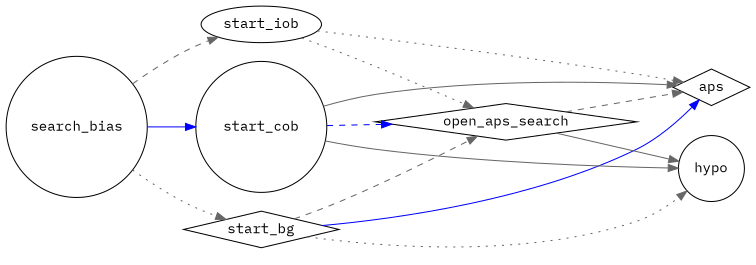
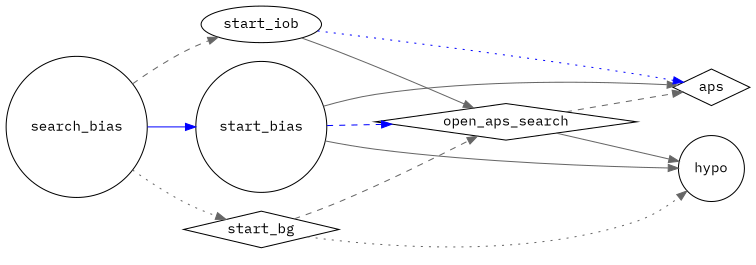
(496, 54) -> (496, 54)
(383, 70) -> (383, 70)
(261, 127) -> (261, 127)
(517, 192) -> none
